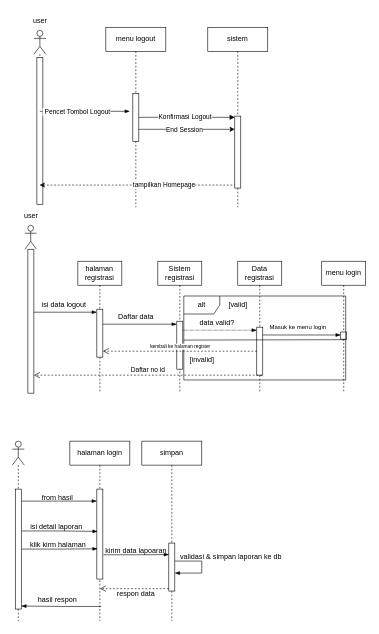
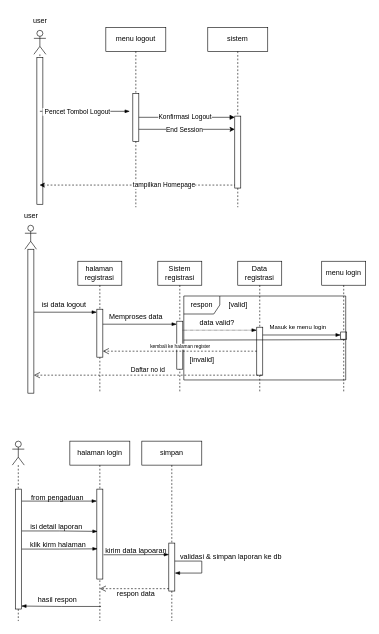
(202, 305) -> (202, 305)
(136, 317) -> (136, 317)
(58, 498) -> (58, 498)
